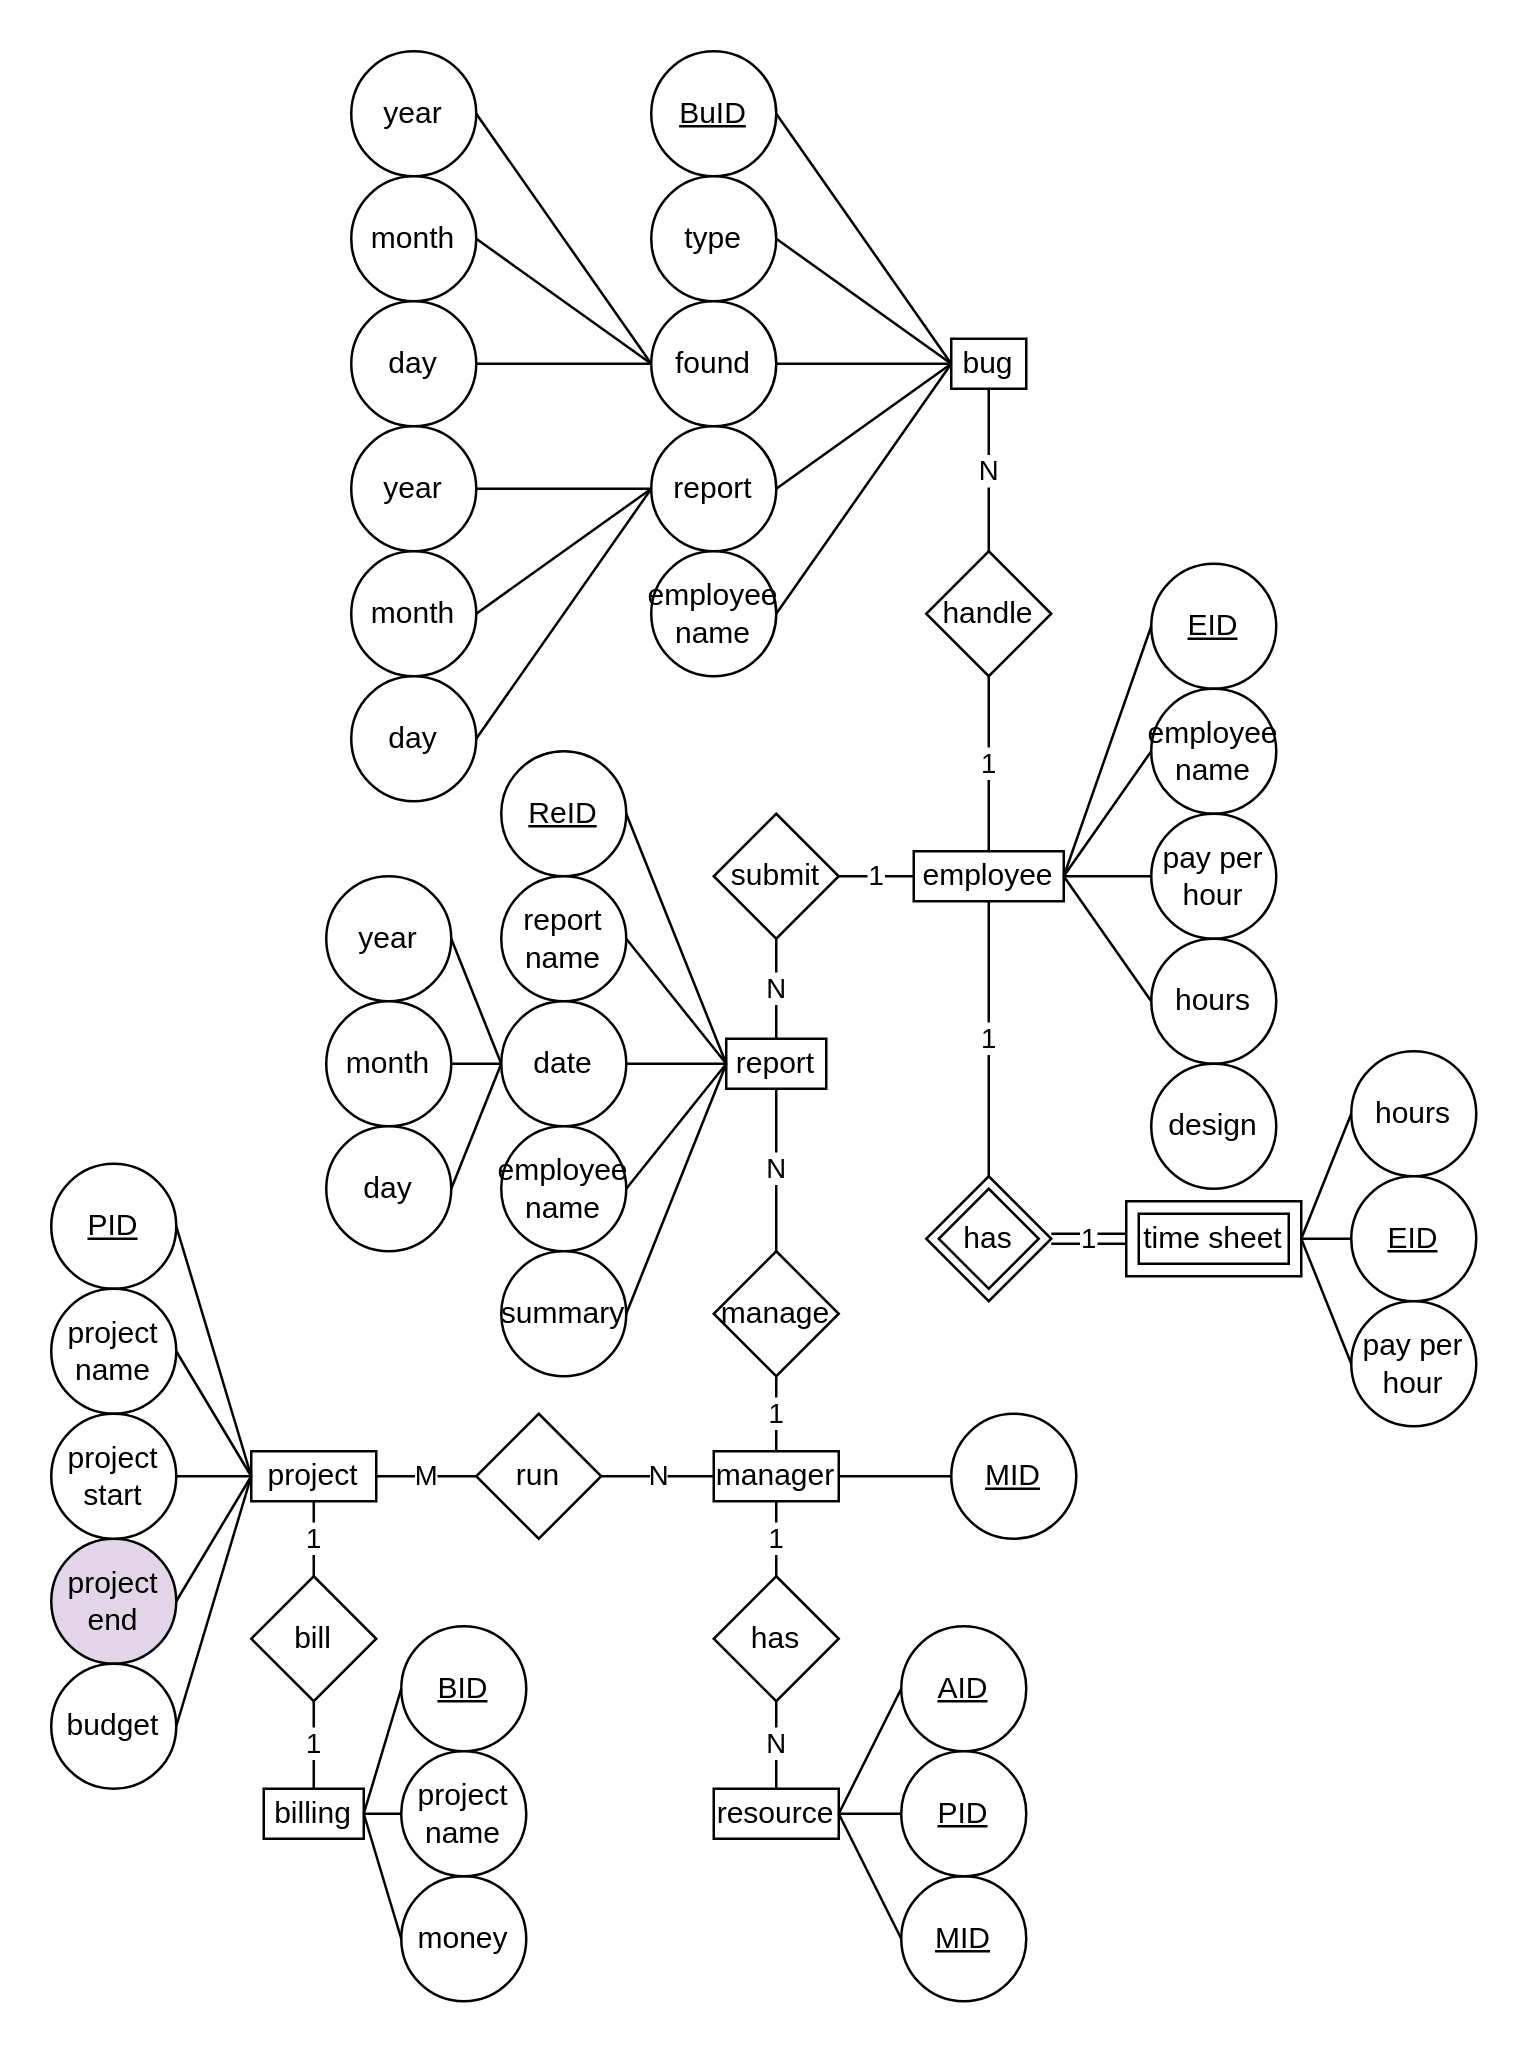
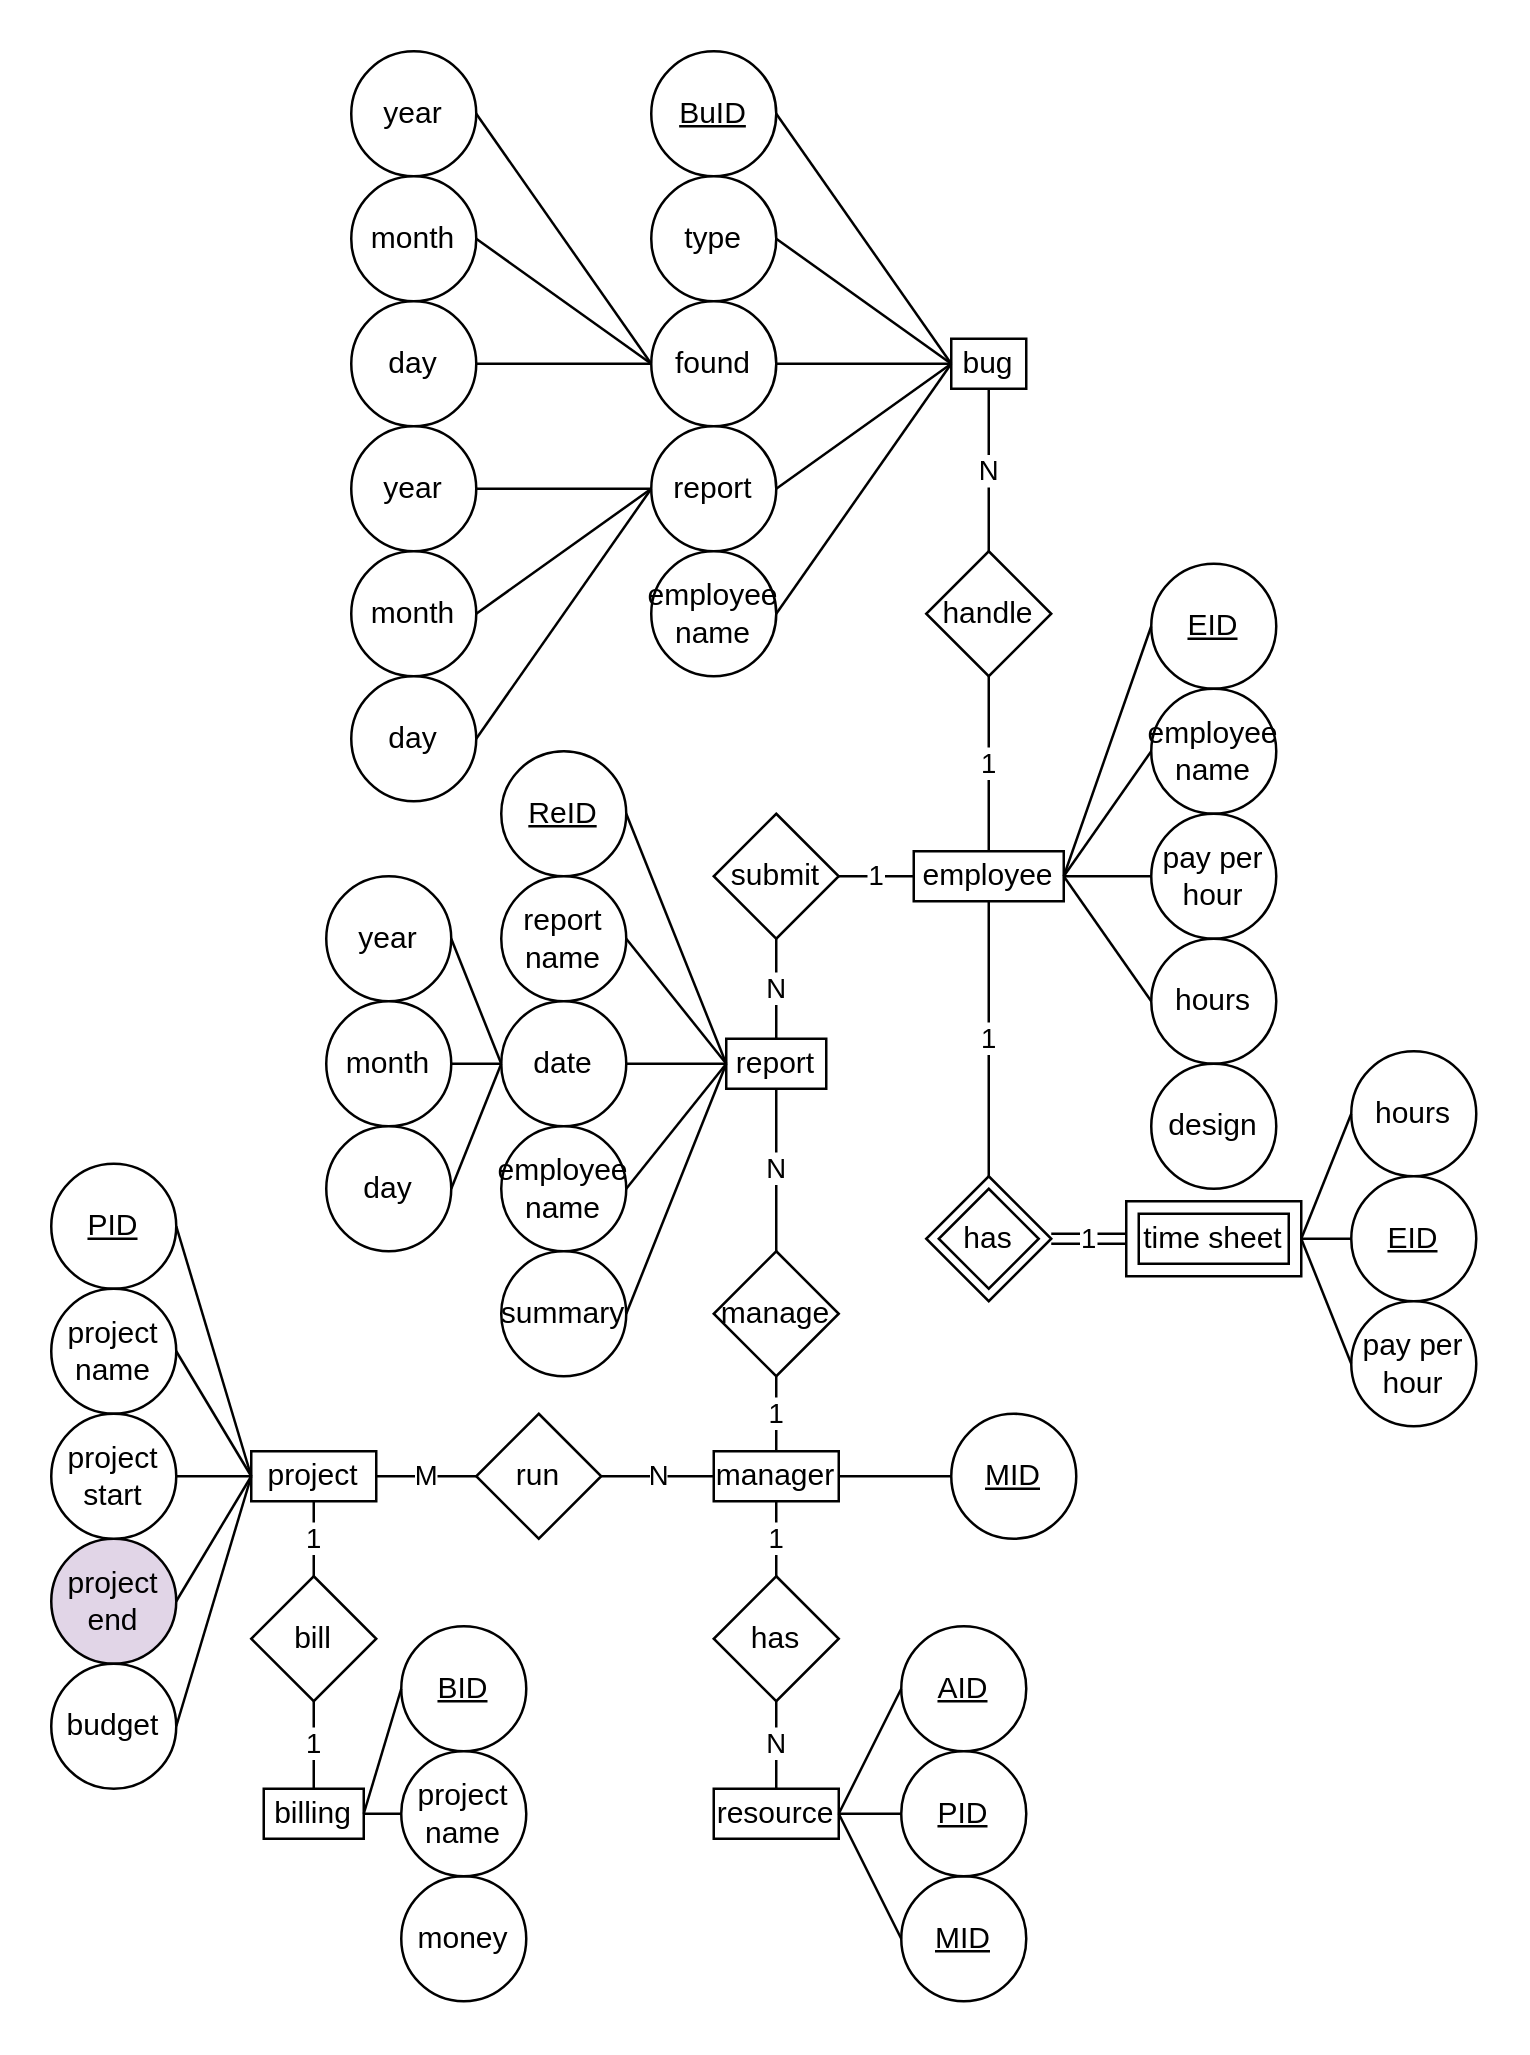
(383, 1877) -> none
